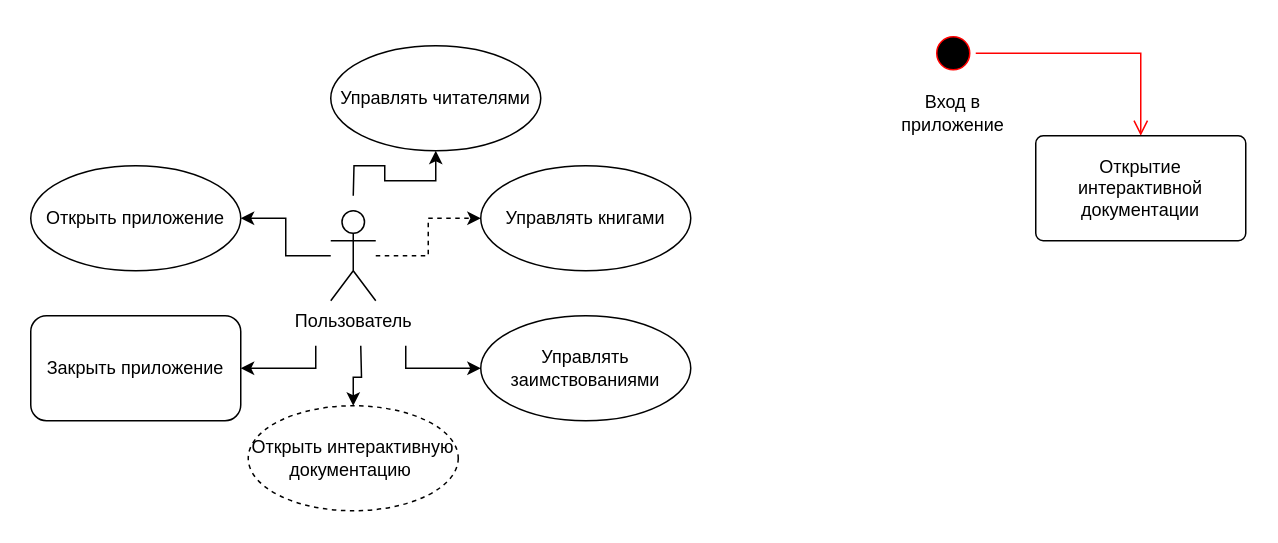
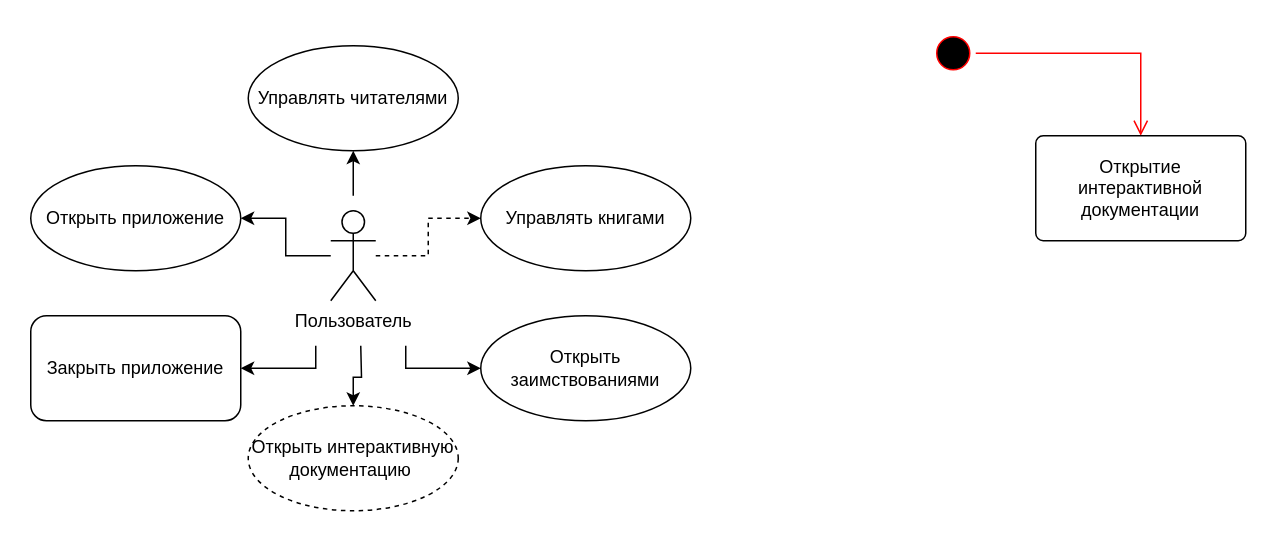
(436, 98) -> (353, 98)
(953, 113) -> none
(586, 368) -> (586, 368)
